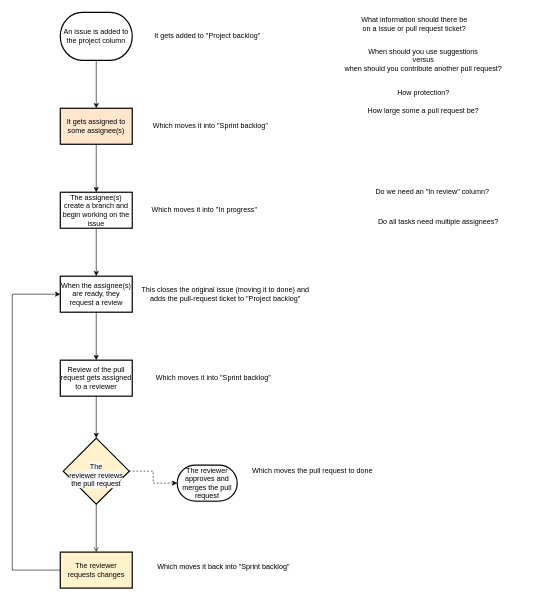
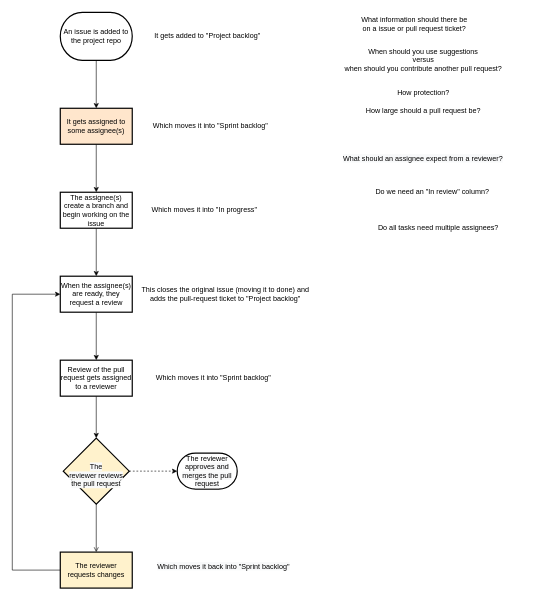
(96, 36) -> (96, 36)
(424, 111) -> (424, 111)
none -> (432, 162)
(438, 222) -> (438, 228)
(312, 471) -> none
(207, 483) -> (207, 471)
